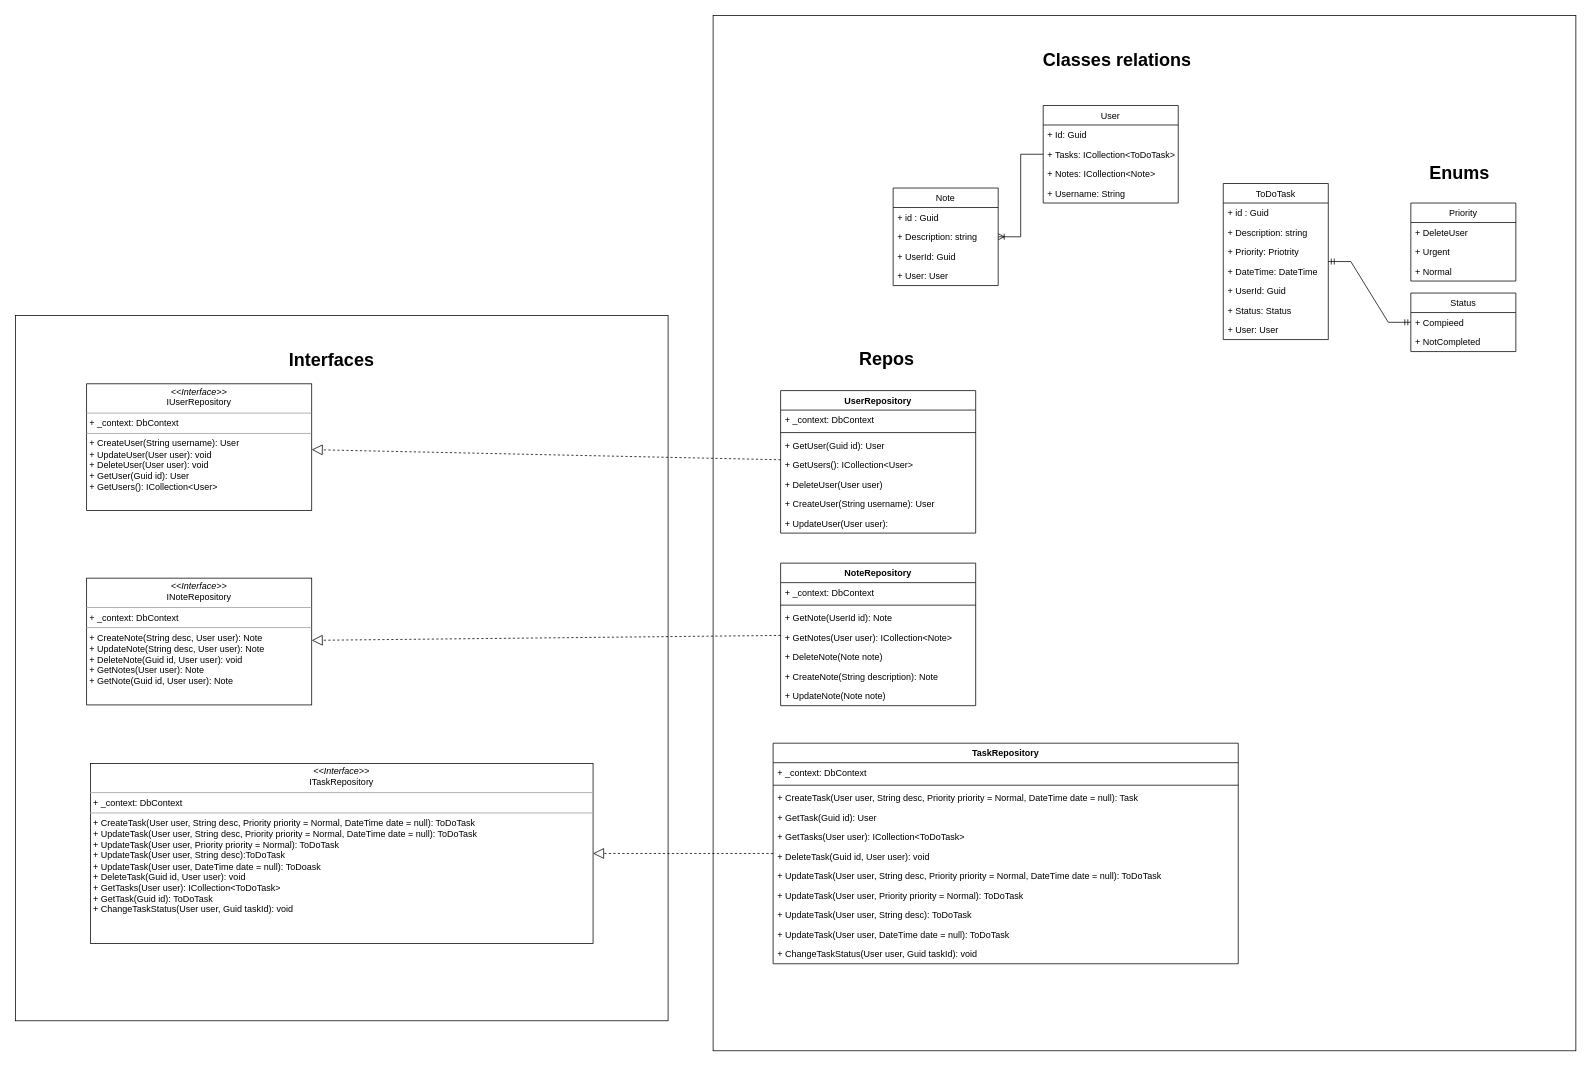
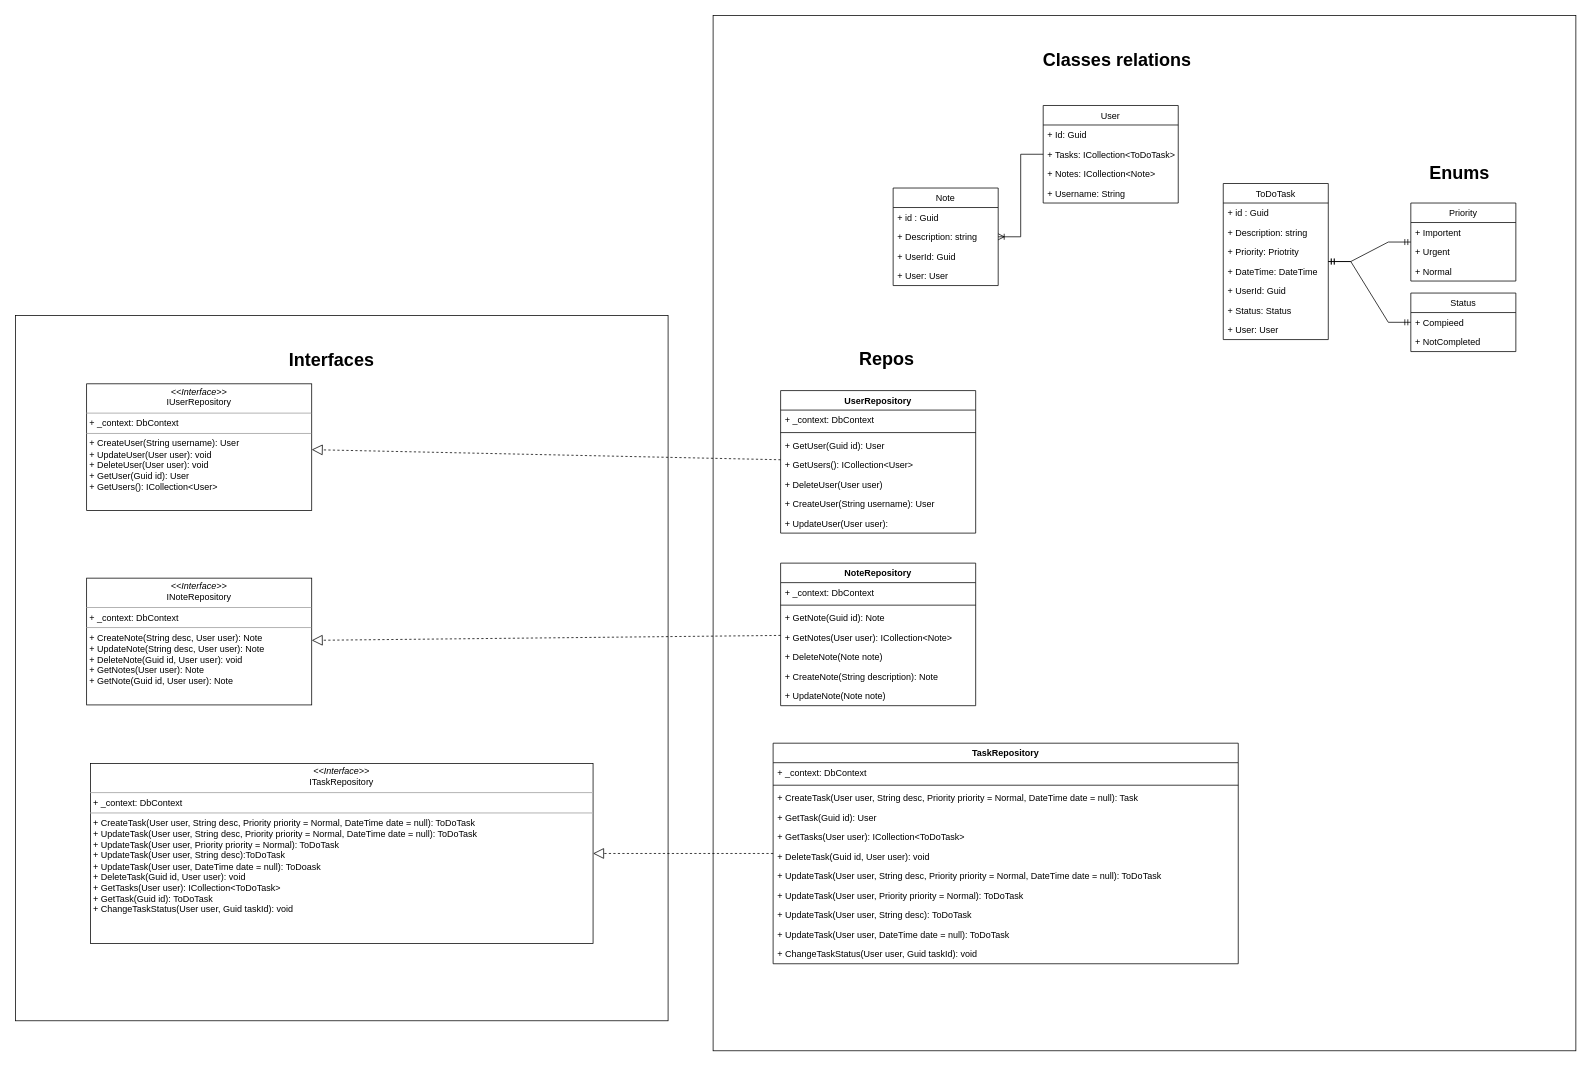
(1442, 233) -> (1441, 233)
none -> (1380, 246)
(844, 618) -> (838, 618)
